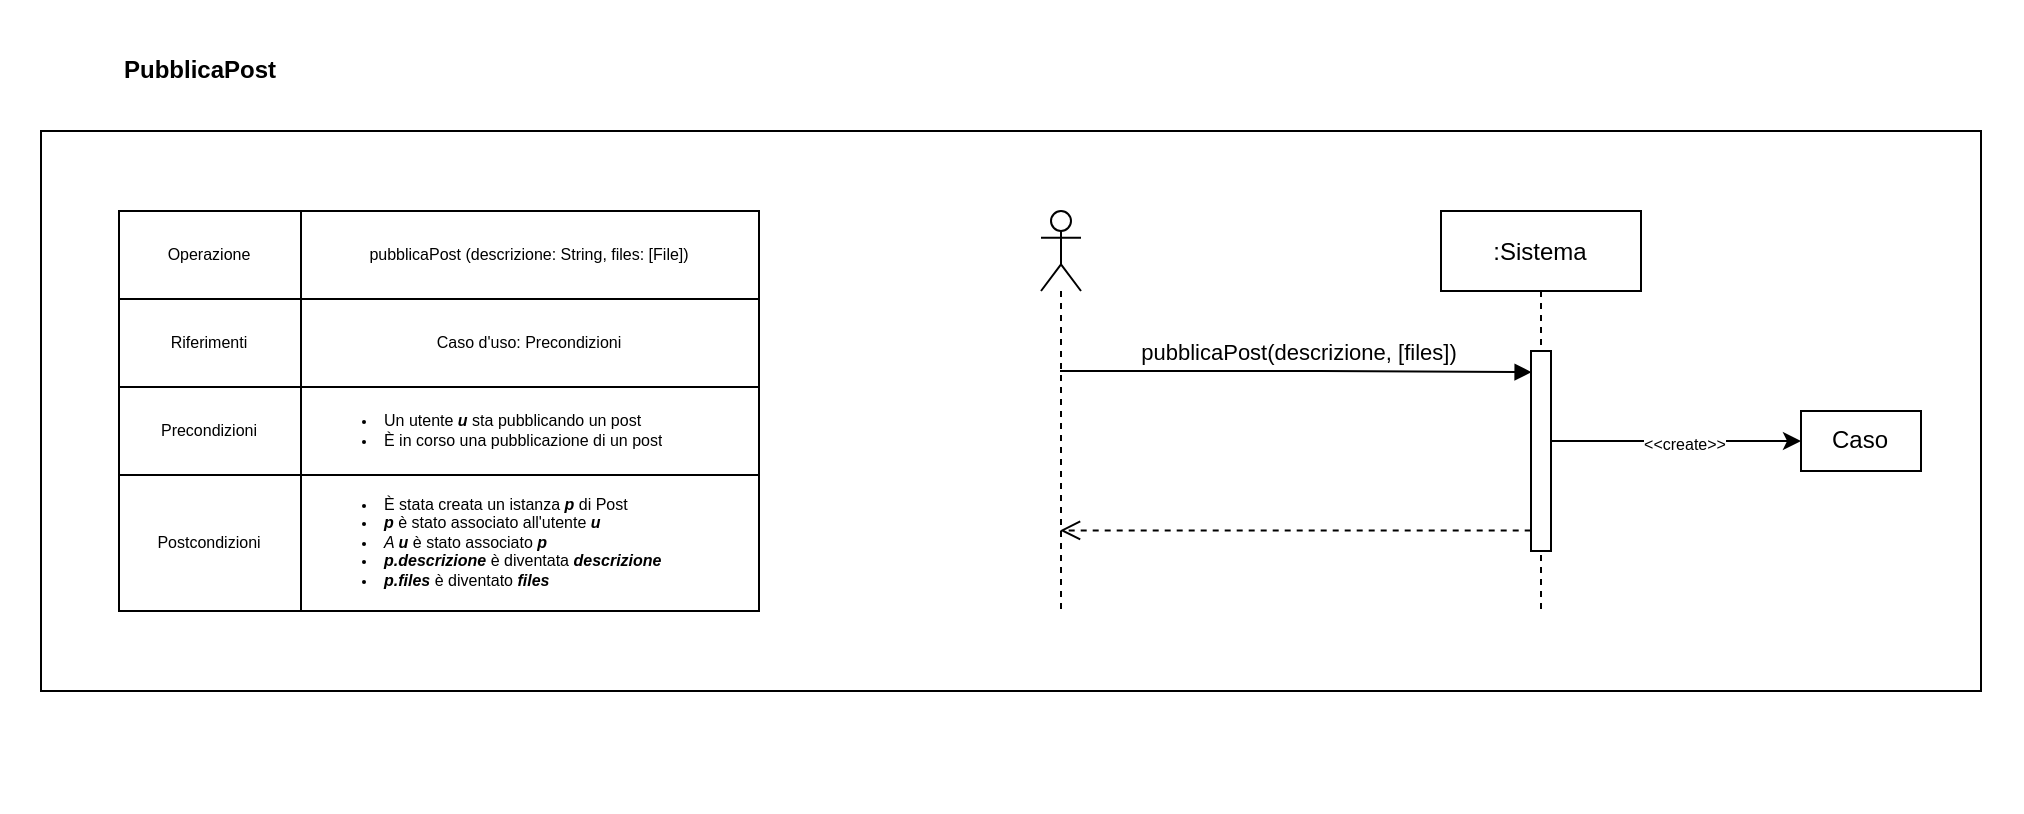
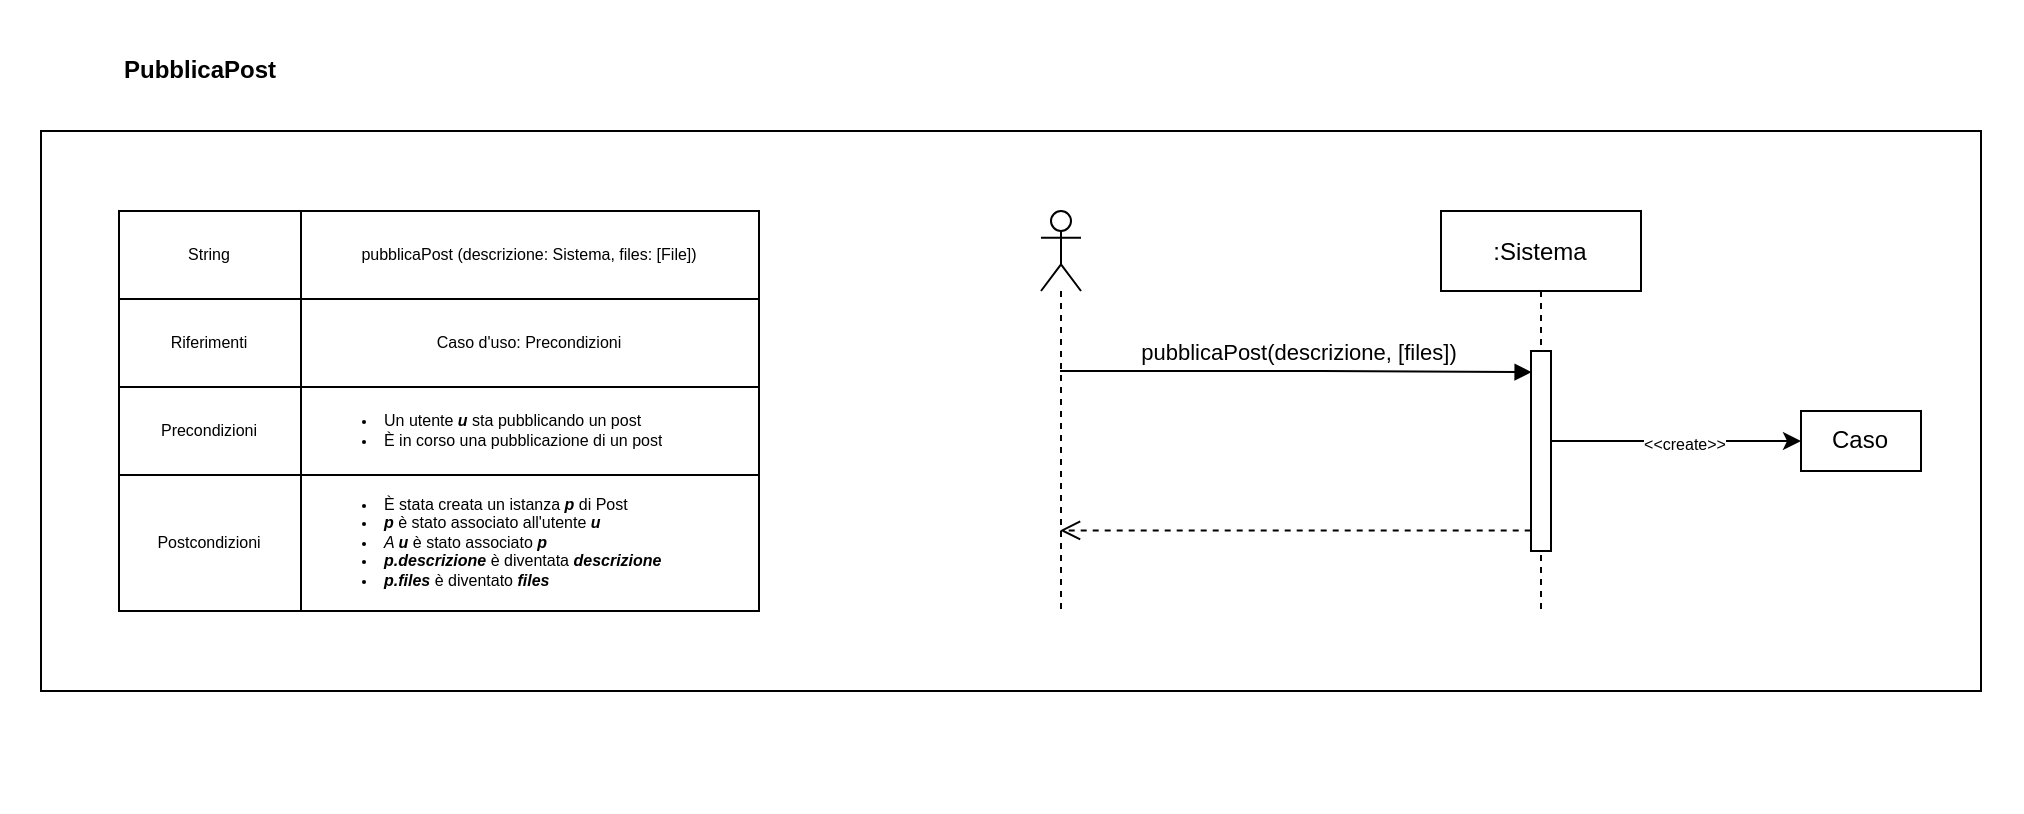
(210, 255) -> (210, 255)
(530, 255) -> (530, 255)
